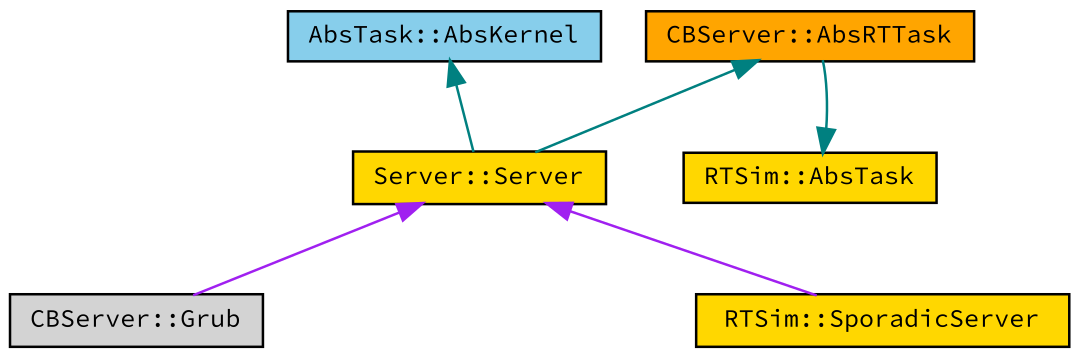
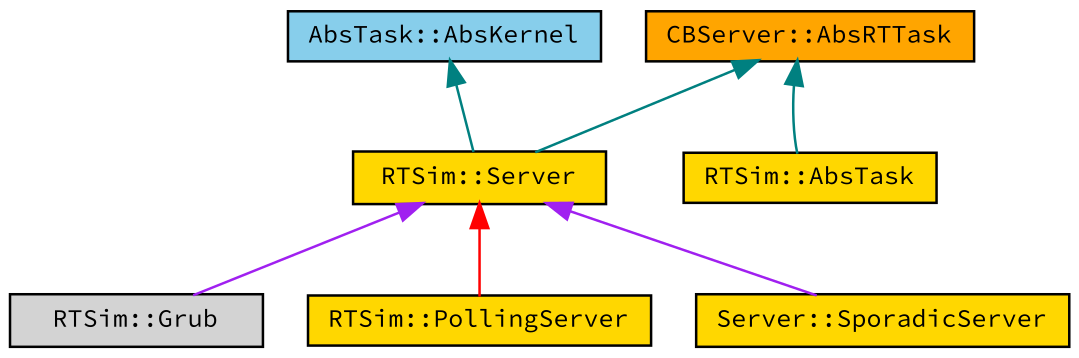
(827, 94) -> (793, 120)
(480, 178) -> (480, 178)
(136, 321) -> (136, 321)
none -> (480, 321)
(883, 321) -> (883, 321)
